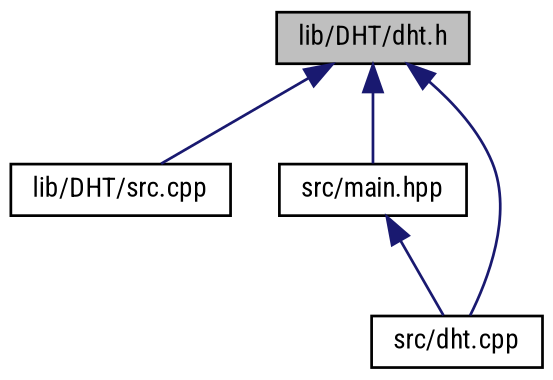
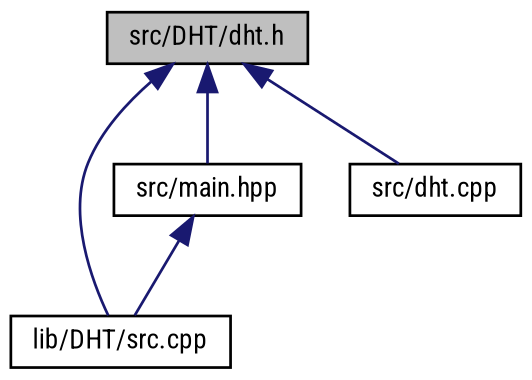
(373, 38) -> (208, 38)
(422, 278) -> (157, 278)
